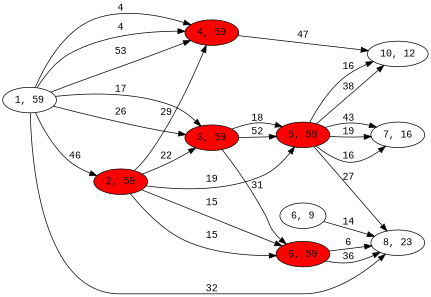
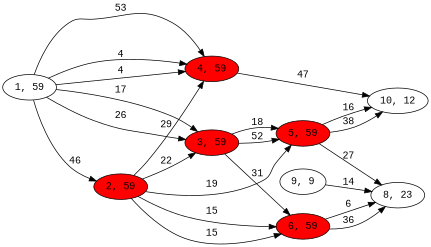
(398, 135) -> none
(303, 216) -> (303, 182)
(144, 294) -> none
